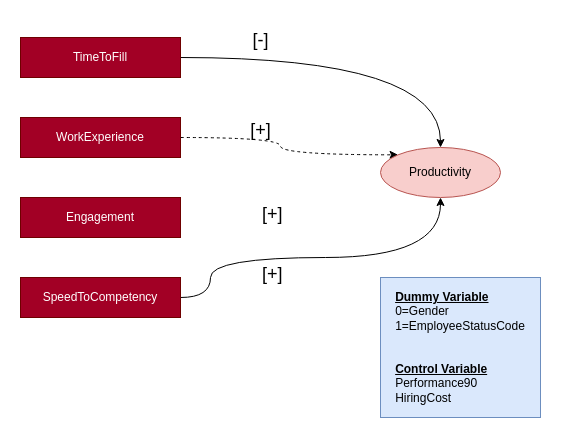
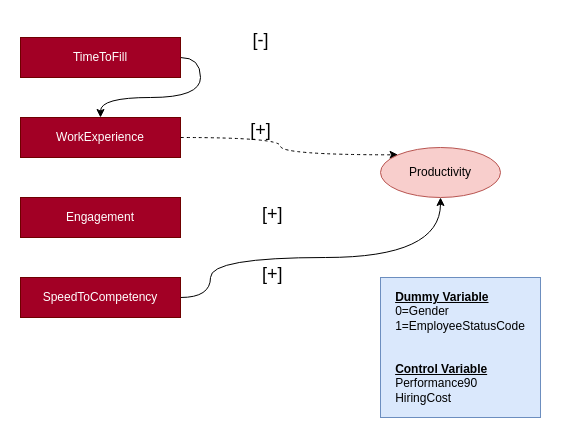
(327, 67) -> (166, 97)
